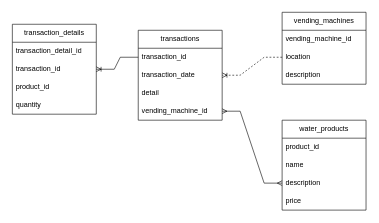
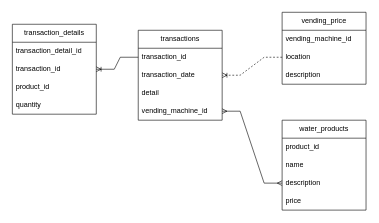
(324, 21) -> (324, 21)
